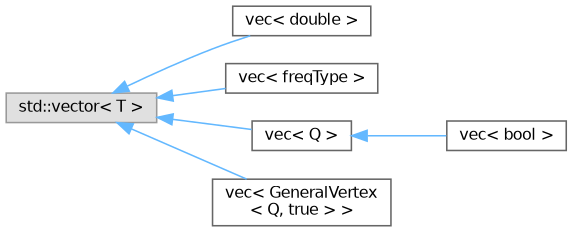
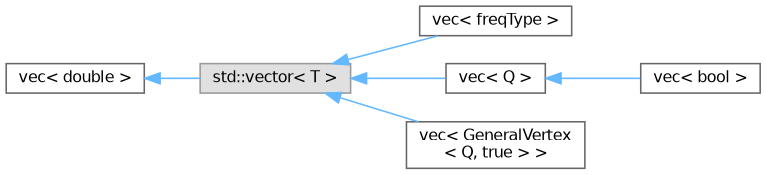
(188, 59) -> (180, 78)
